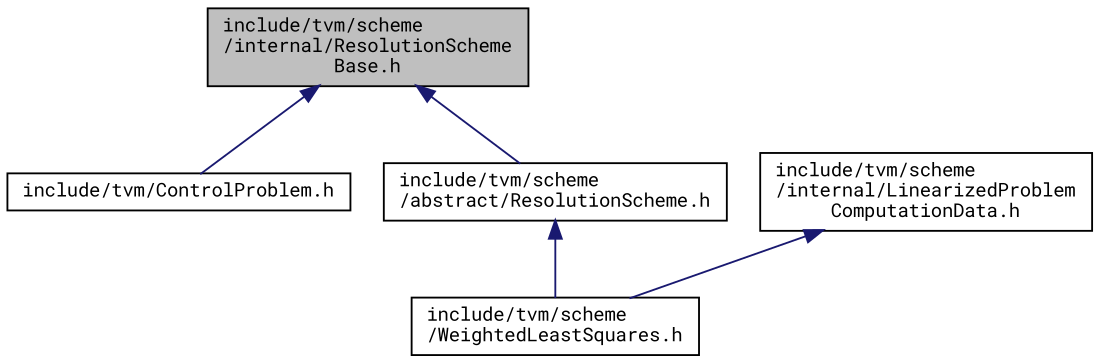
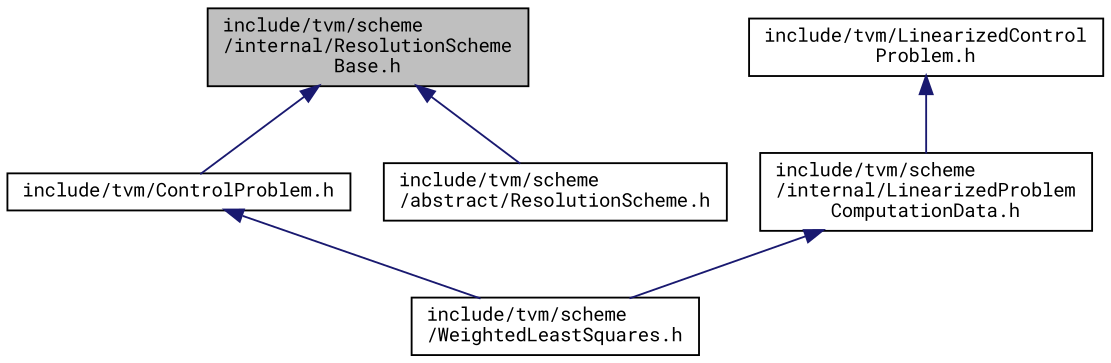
none -> (926, 47)
(555, 268) -> (362, 257)
